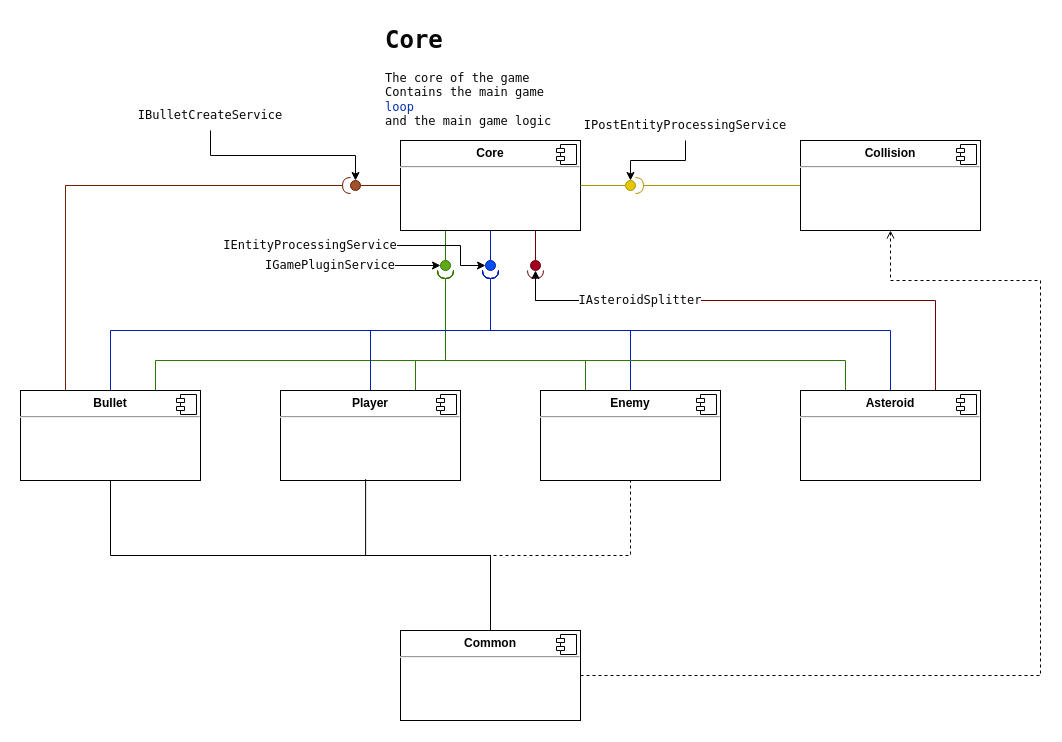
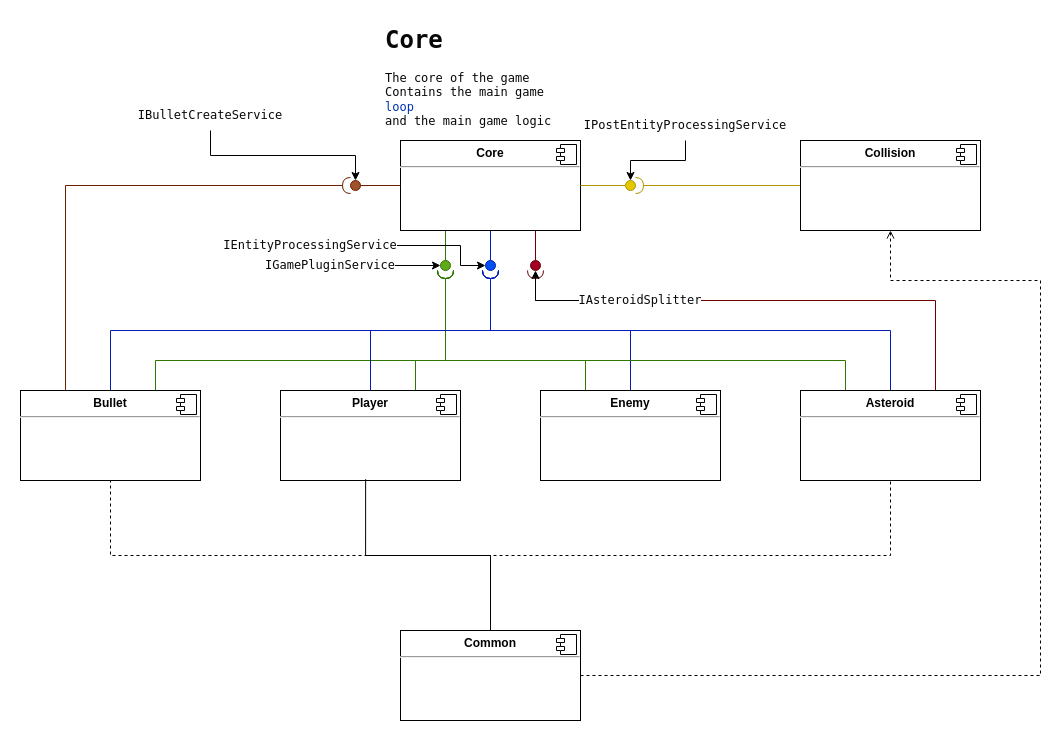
(631, 517) -> none
(201, 556) -> (201, 556)
none -> (799, 556)
